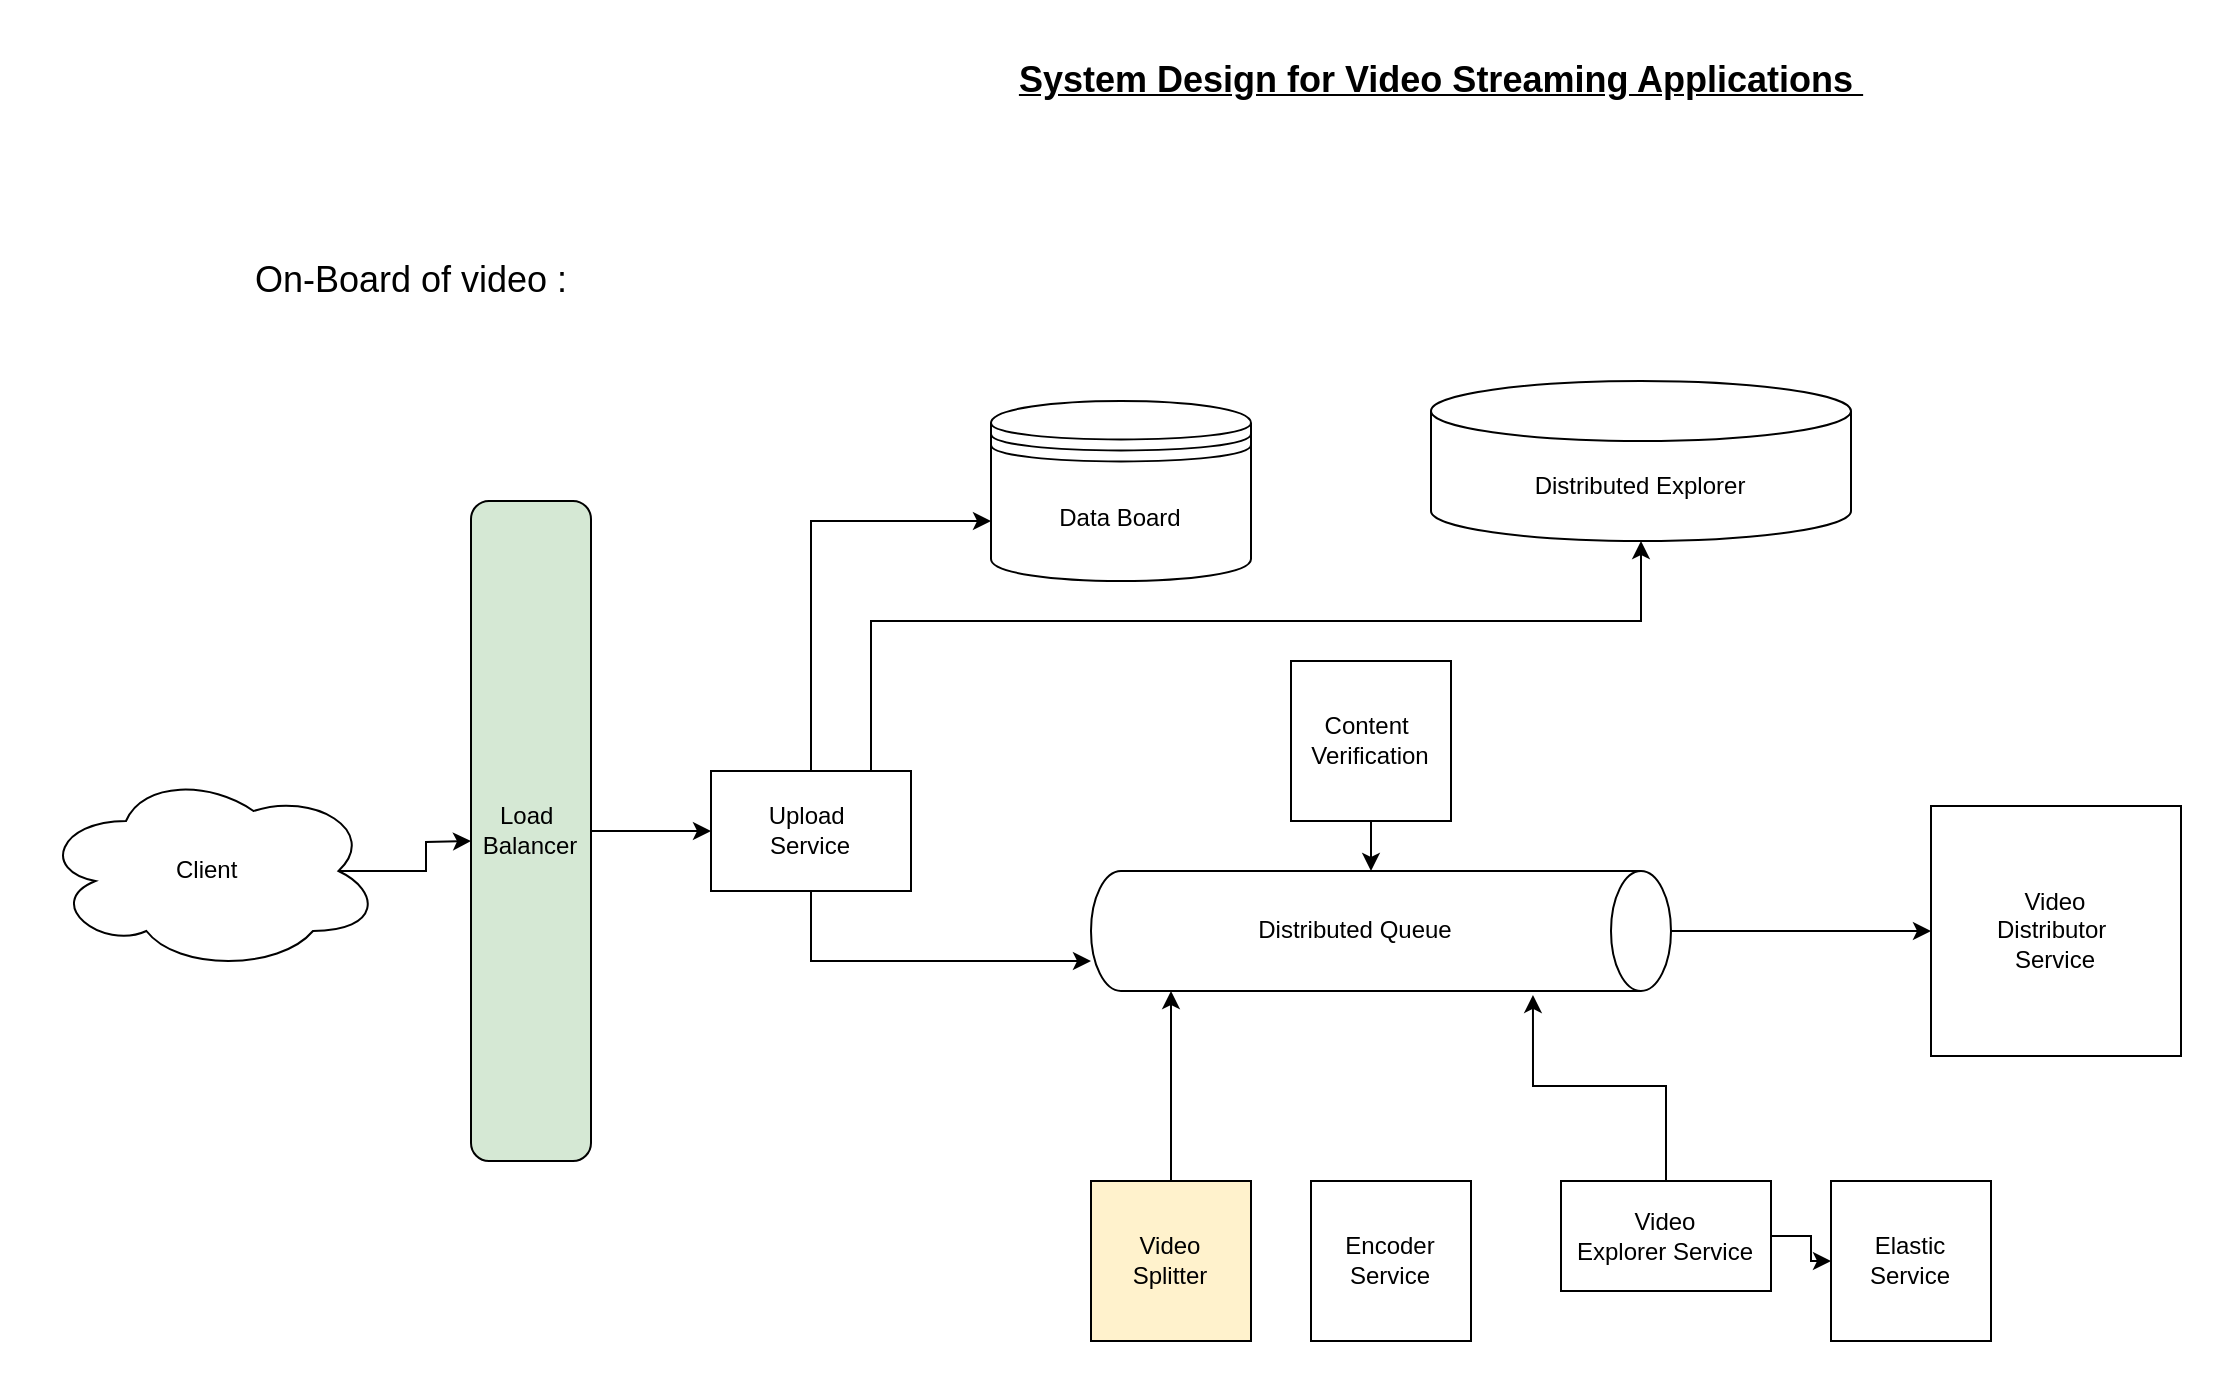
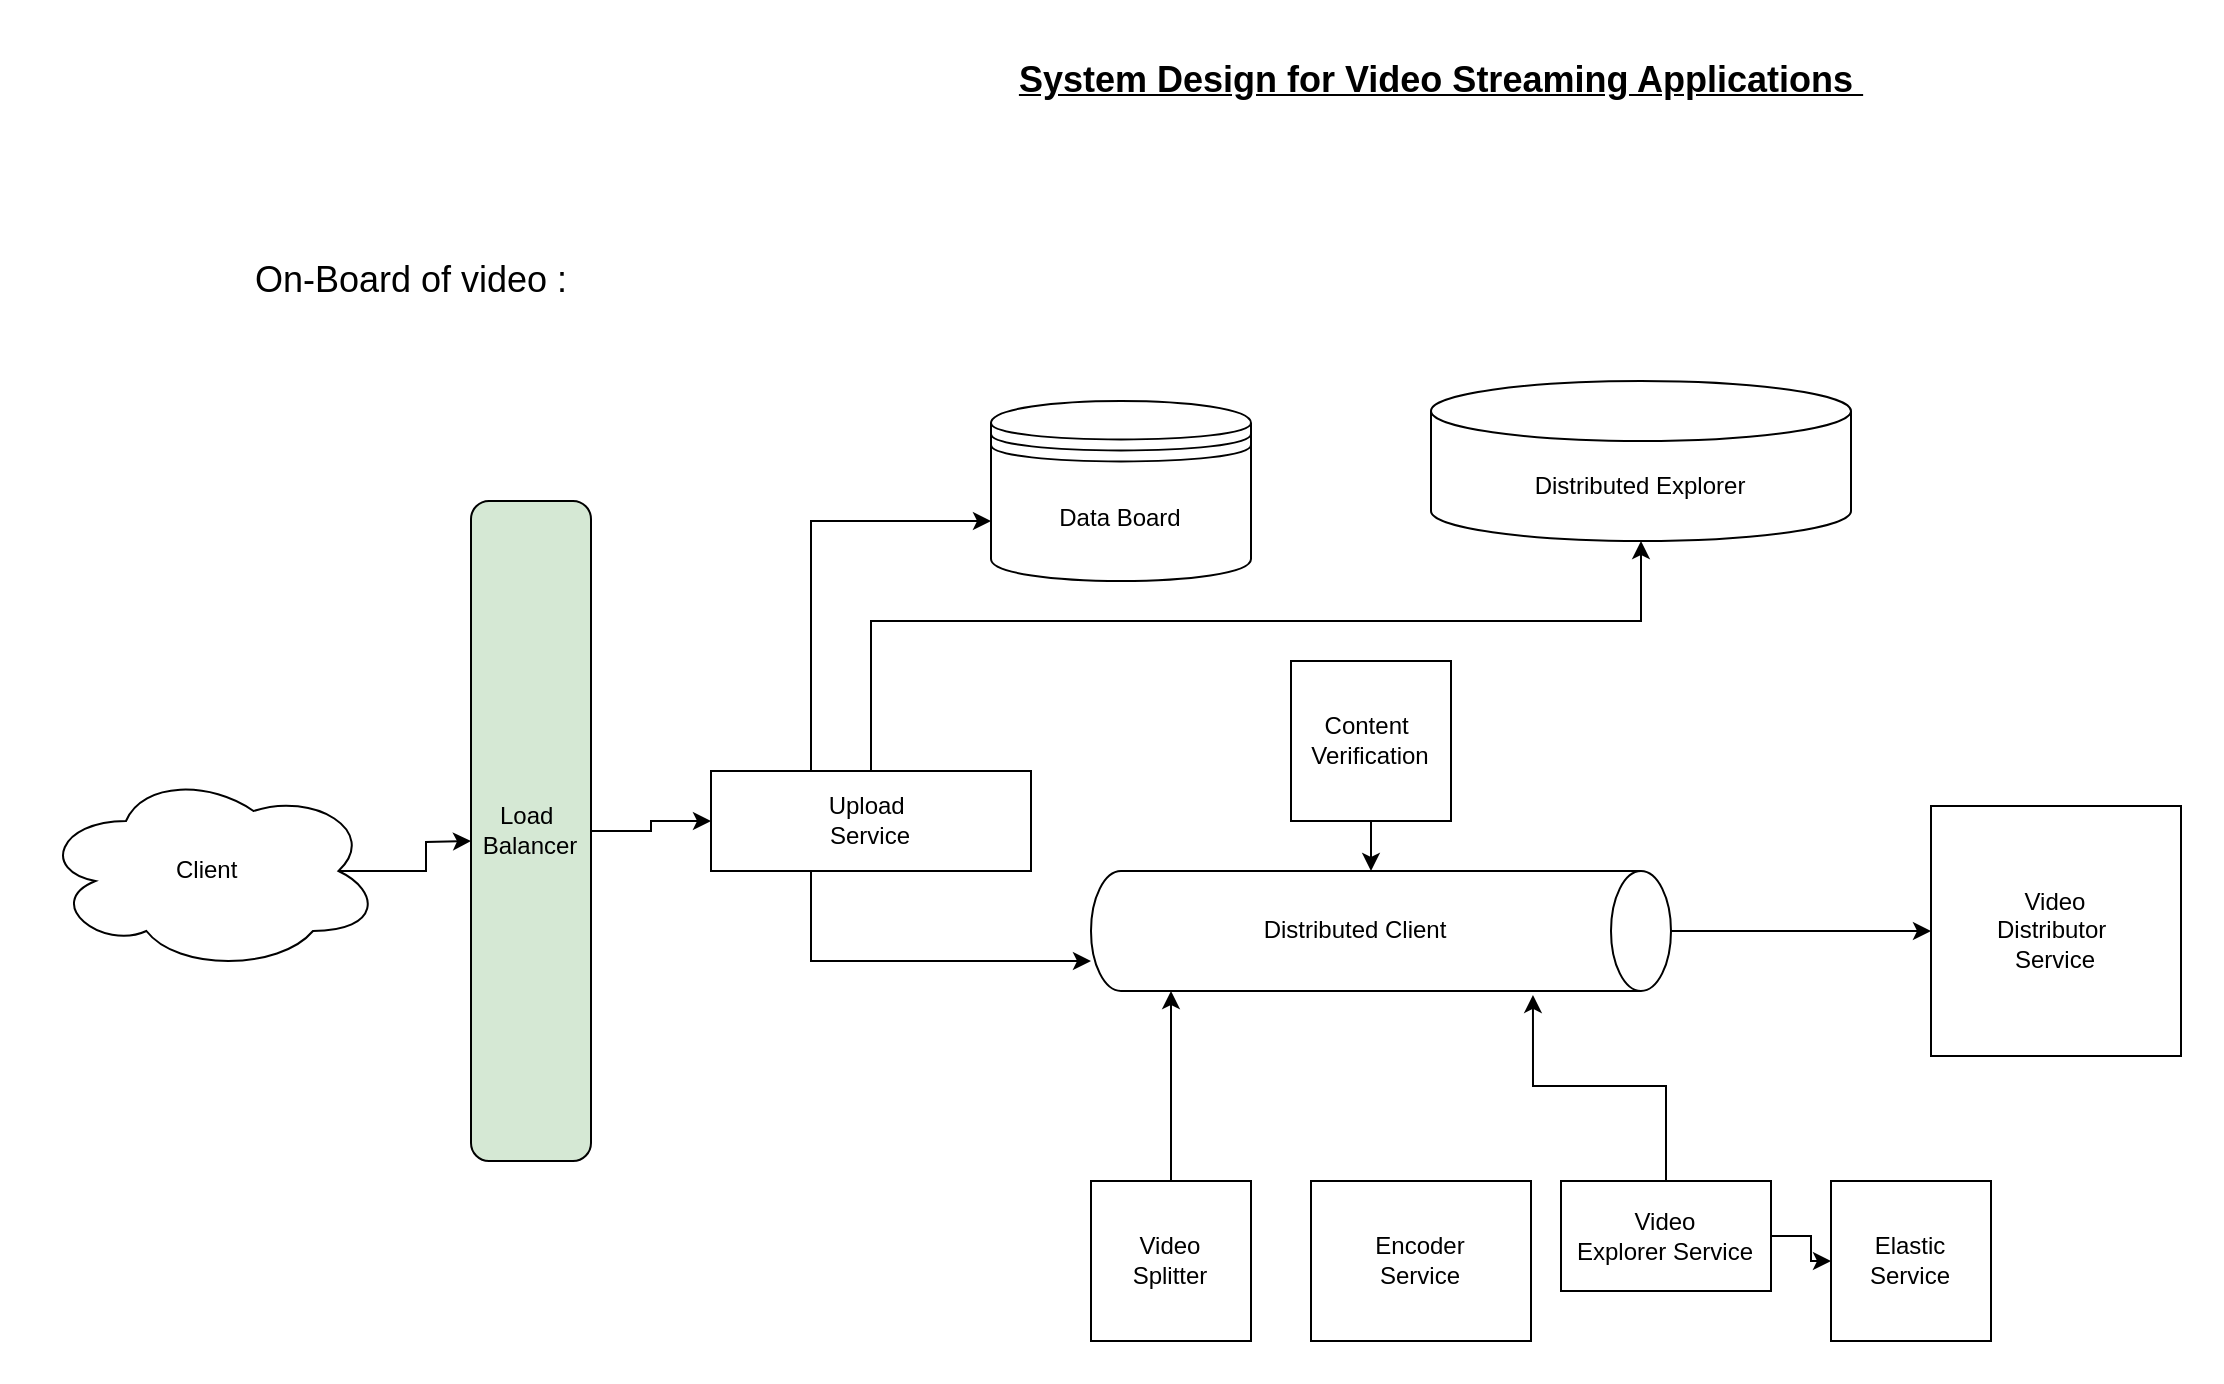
(811, 831) -> (871, 821)
(1356, 931) -> (1356, 931)
(1171, 1261) -> (1171, 1261)
(1391, 1261) -> (1421, 1261)
